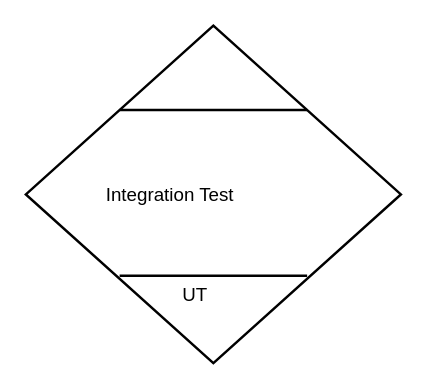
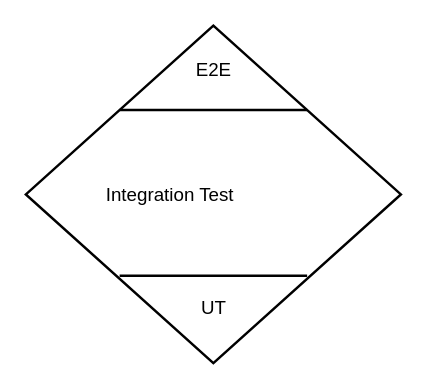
none -> (213, 69)
(194, 294) -> (213, 307)
